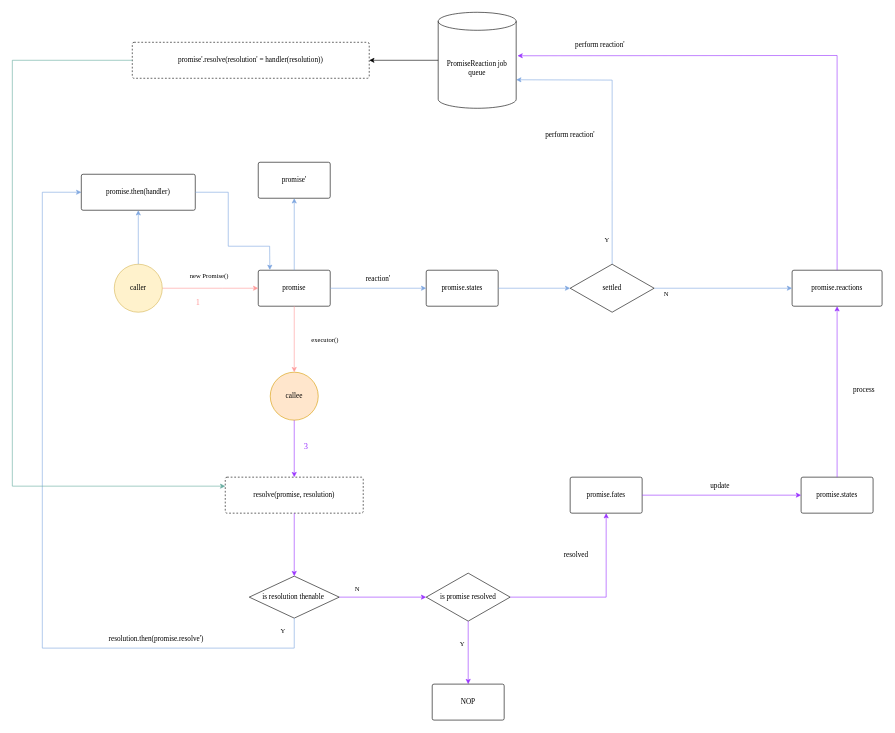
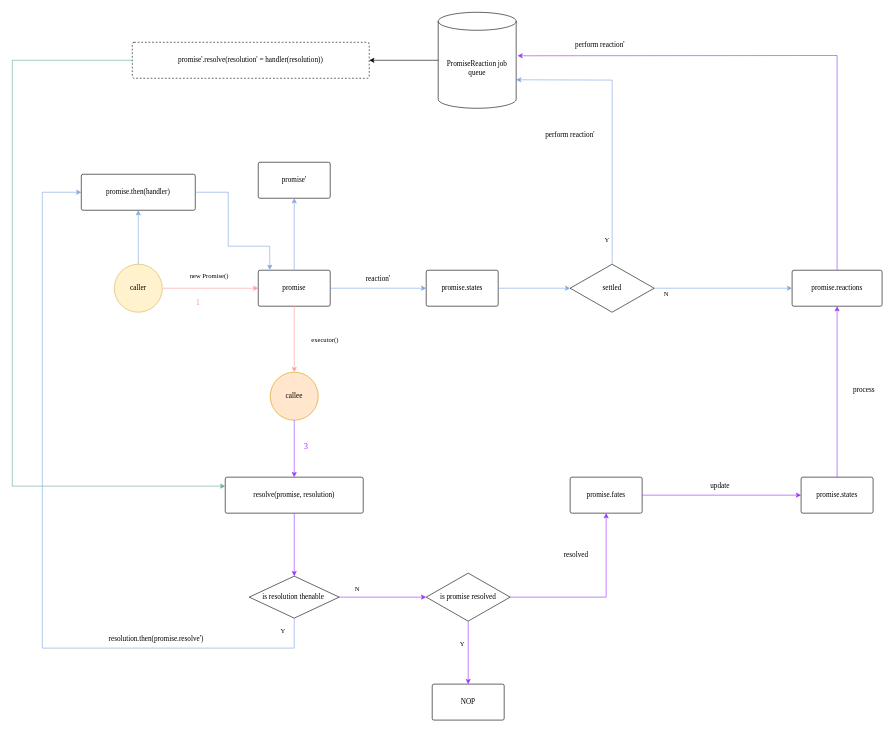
(294, 495) -> (294, 495)
